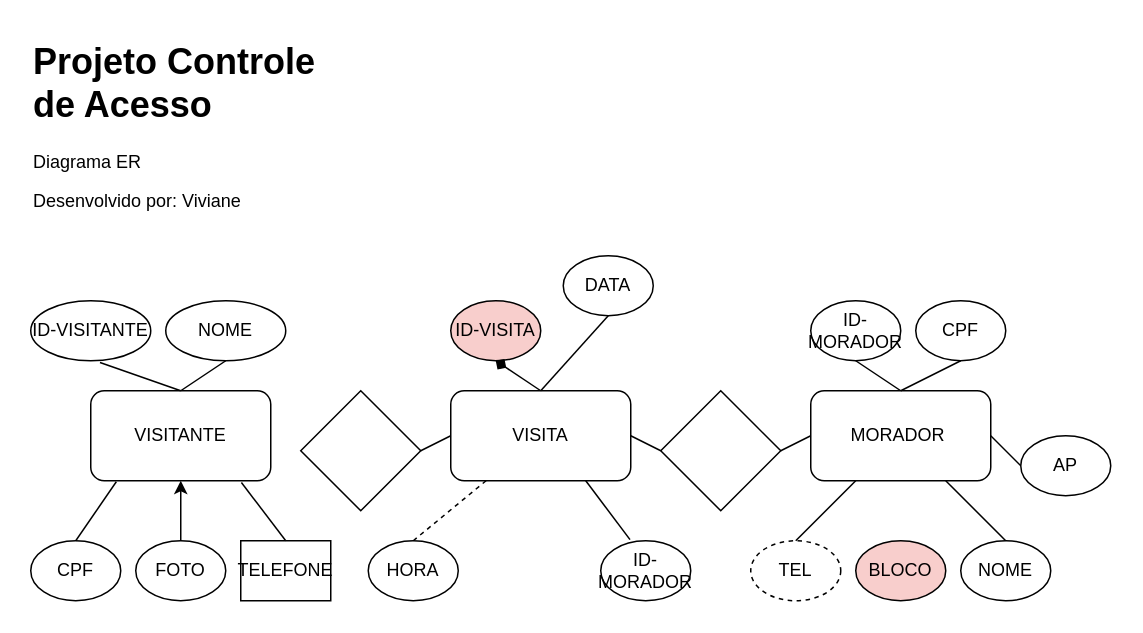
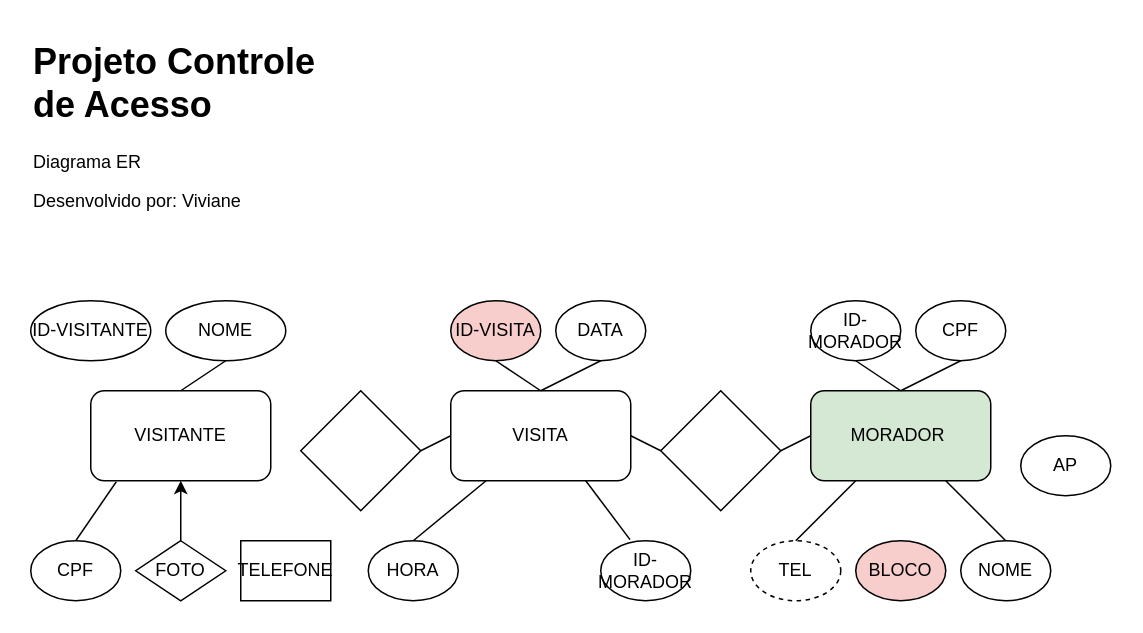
(608, 286) -> (601, 331)
(506, 368) -> (501, 364)
(140, 376) -> none
(901, 436) -> (901, 436)
(1006, 451) -> none
(449, 511) -> (449, 511)
(264, 512) -> none
(181, 571) -> (181, 571)
